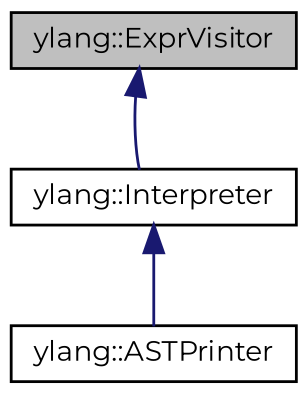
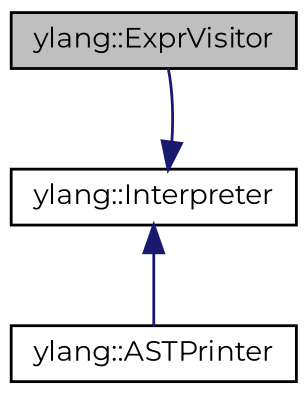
(135, 133) -> (172, 105)
